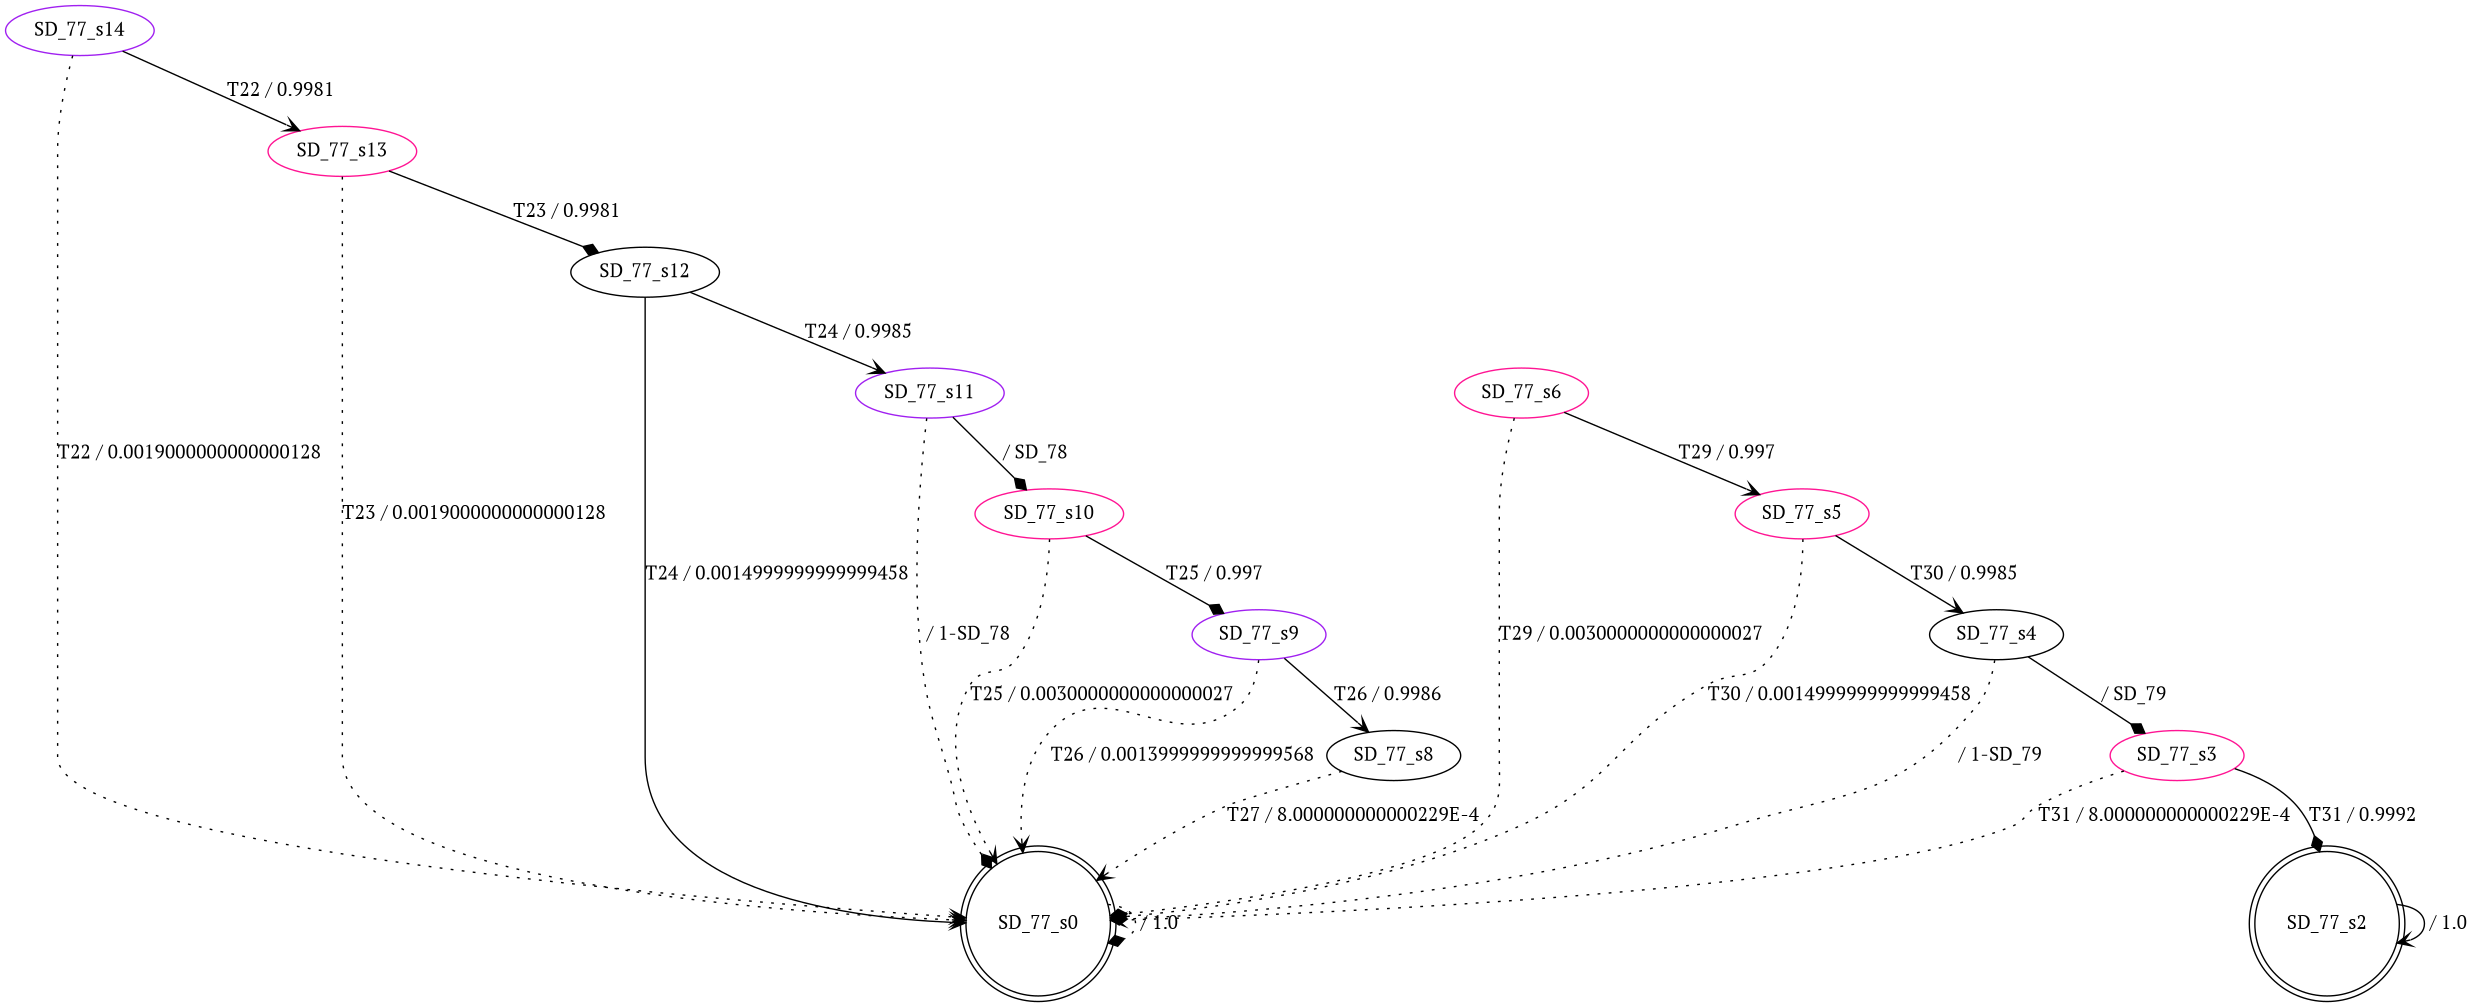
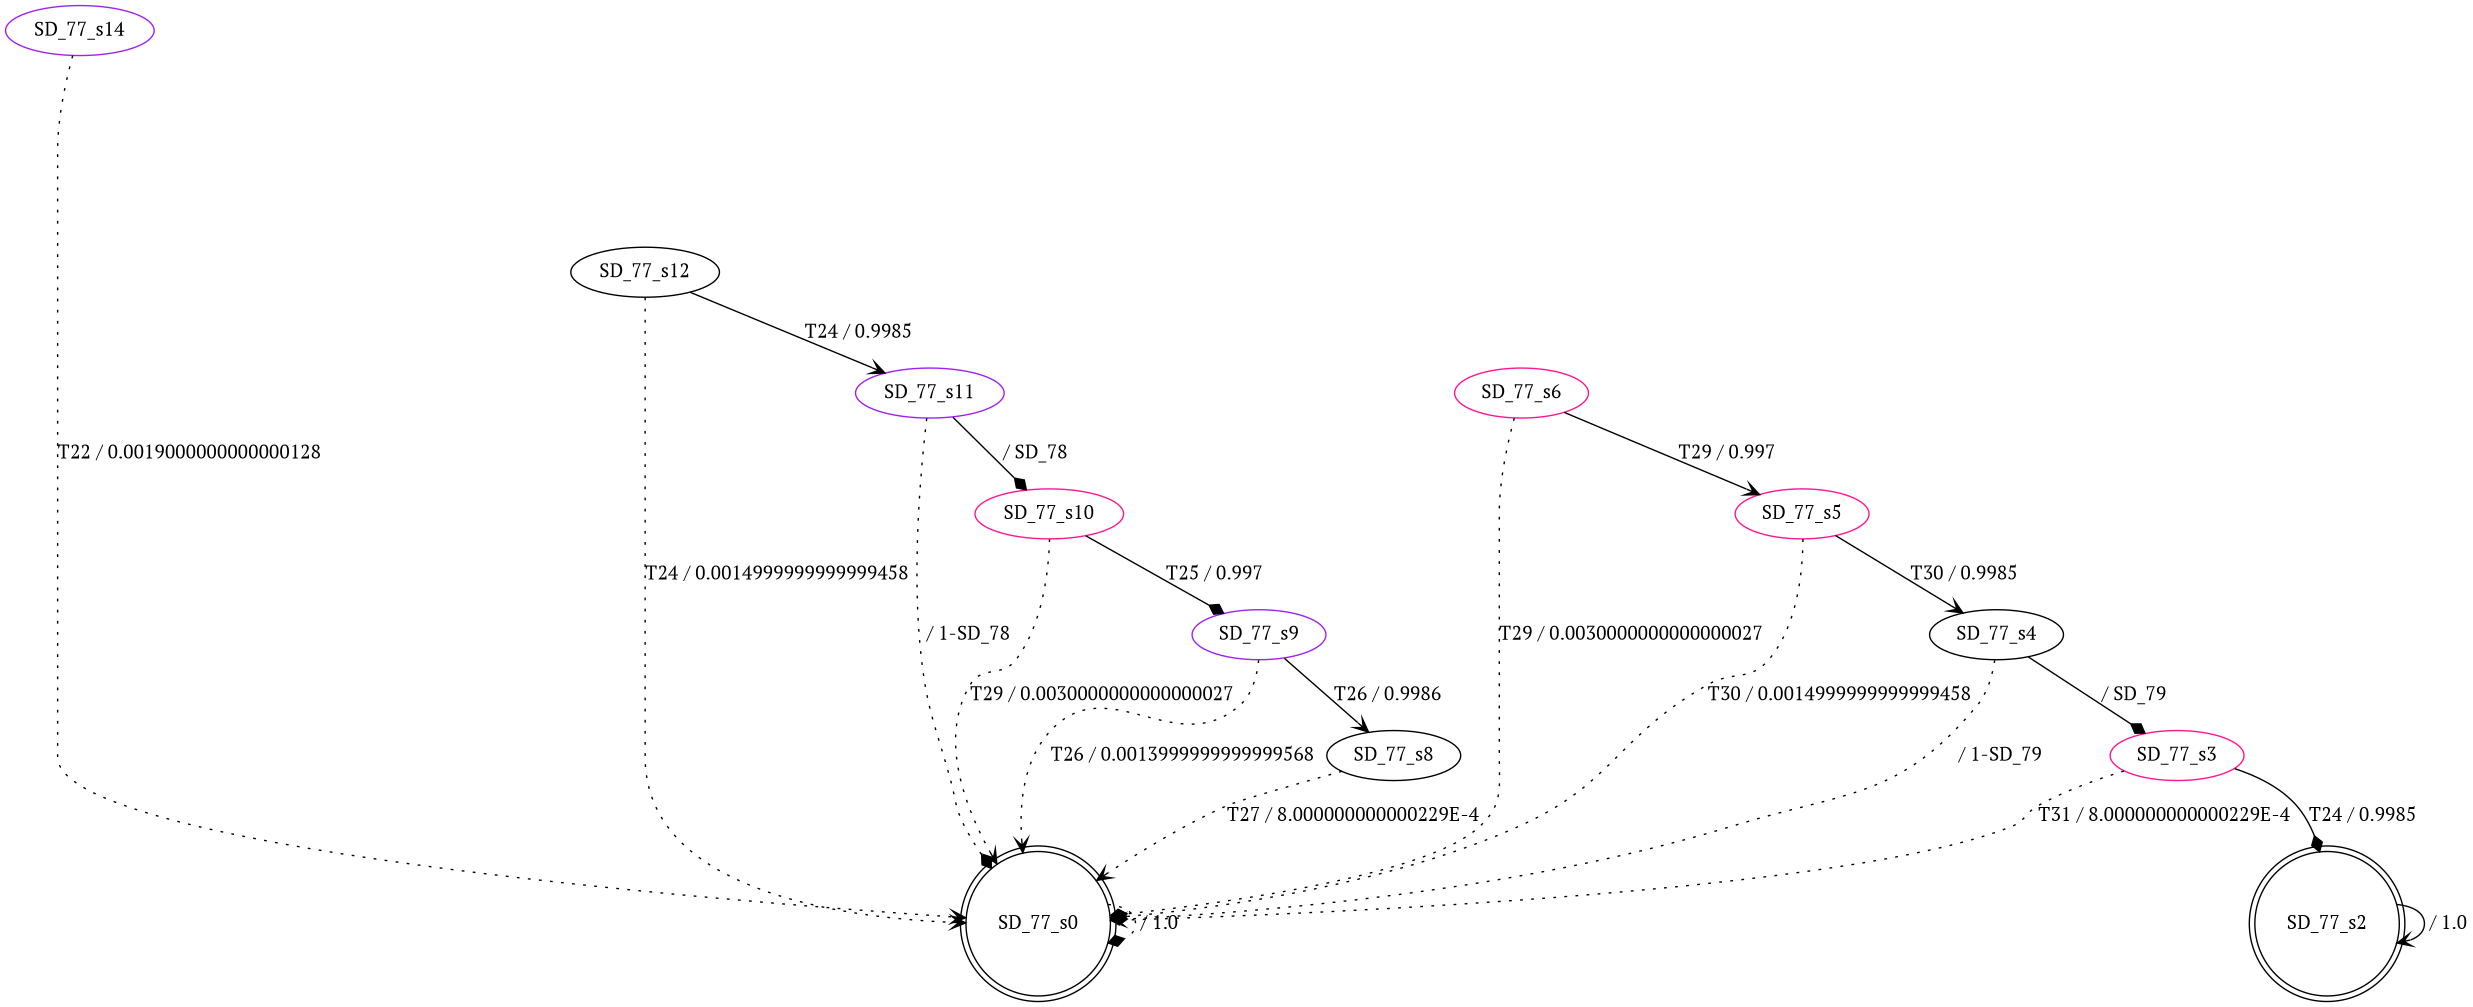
(342, 151) -> none
(1102, 695) -> (1102, 695)
(645, 718) -> (645, 718)
(2363, 816) -> (2363, 816)
